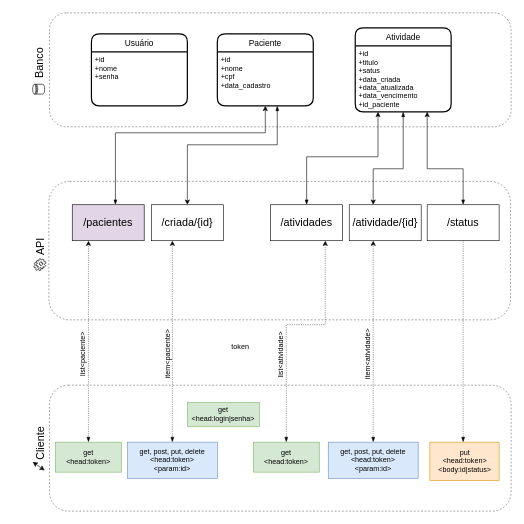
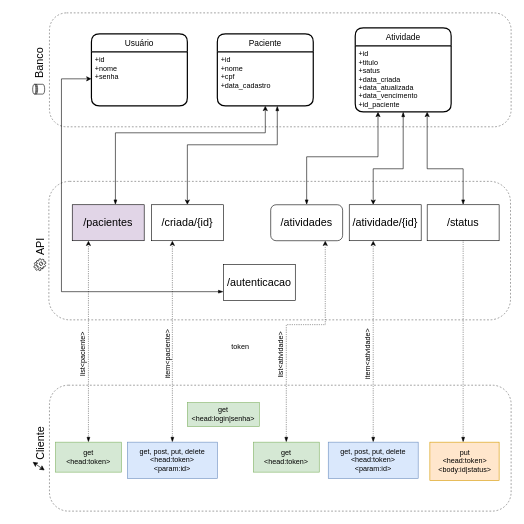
none -> (62, 186)
(307, 223) -> (307, 223)
none -> (260, 283)
